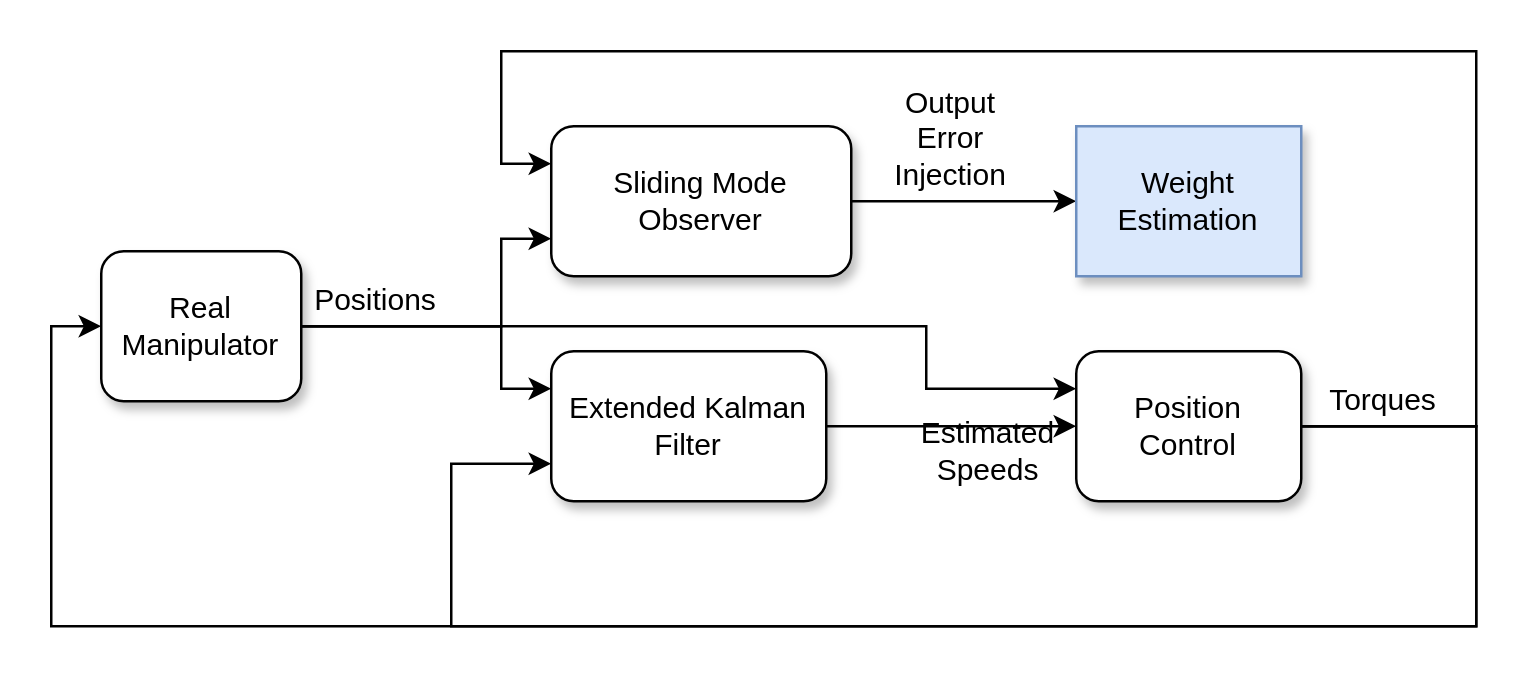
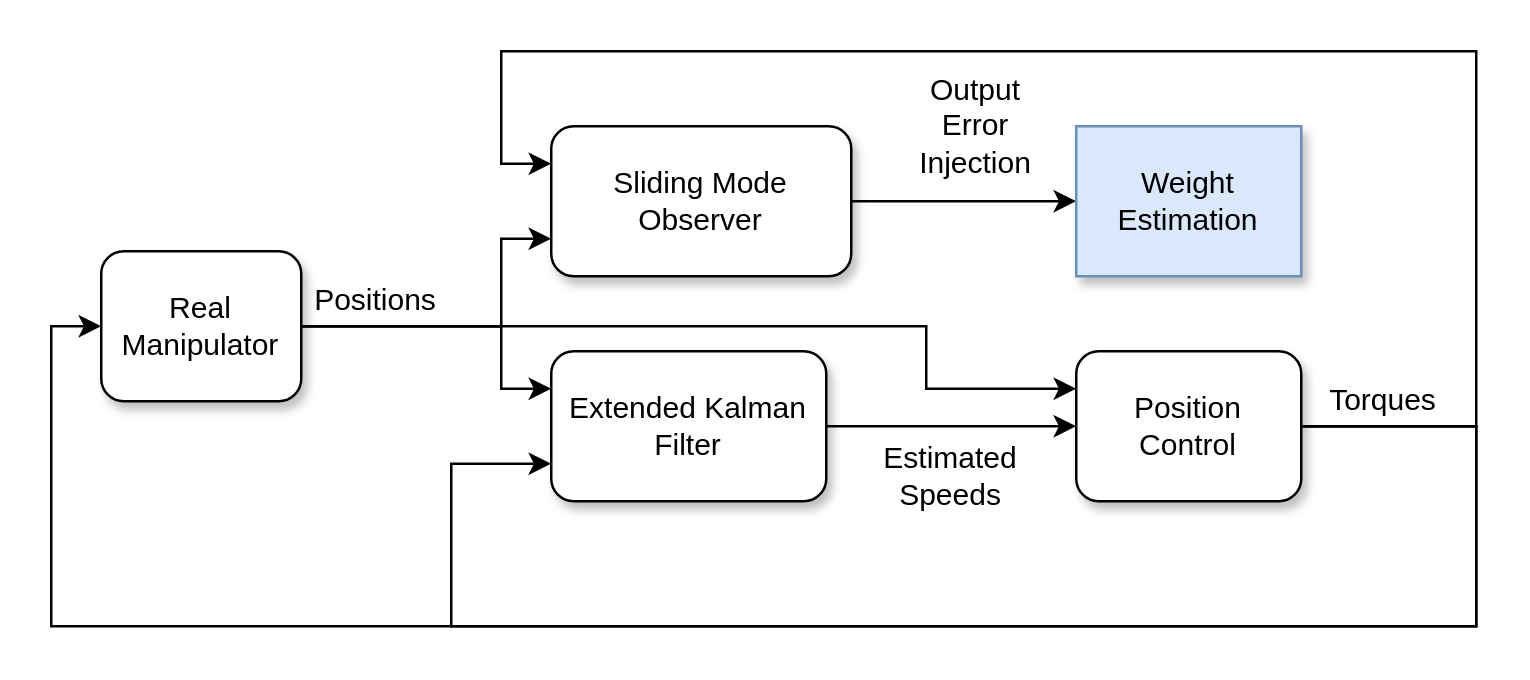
(951, 139) -> (976, 126)
(989, 451) -> (951, 476)
